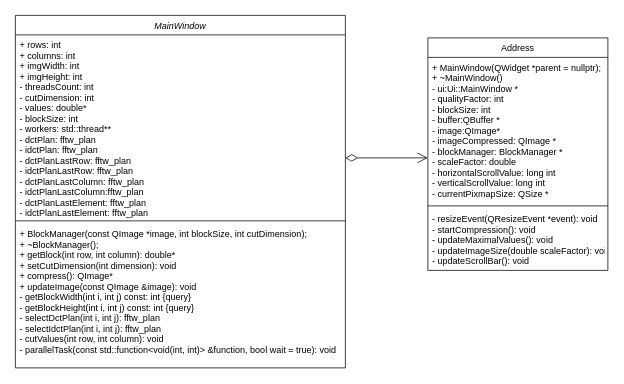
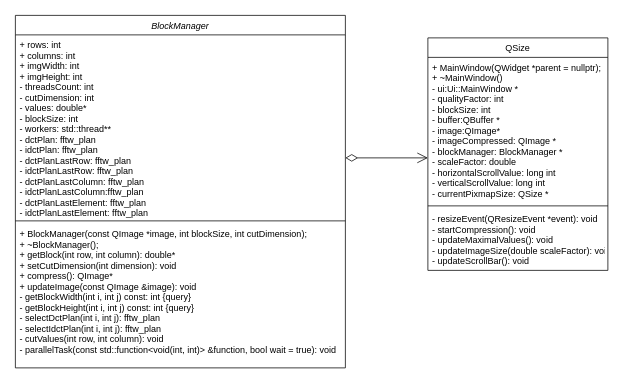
(180, 26) -> (180, 26)
(518, 48) -> (518, 48)
